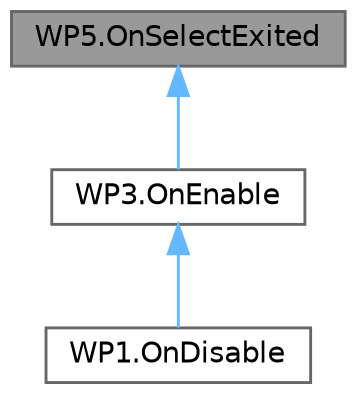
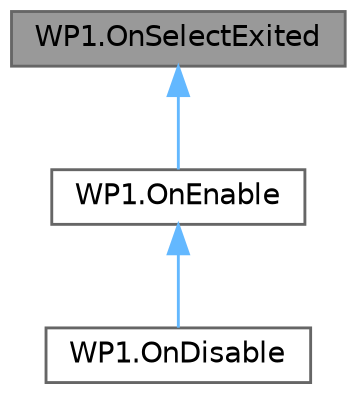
(178, 39) -> (178, 39)
(178, 197) -> (178, 197)
